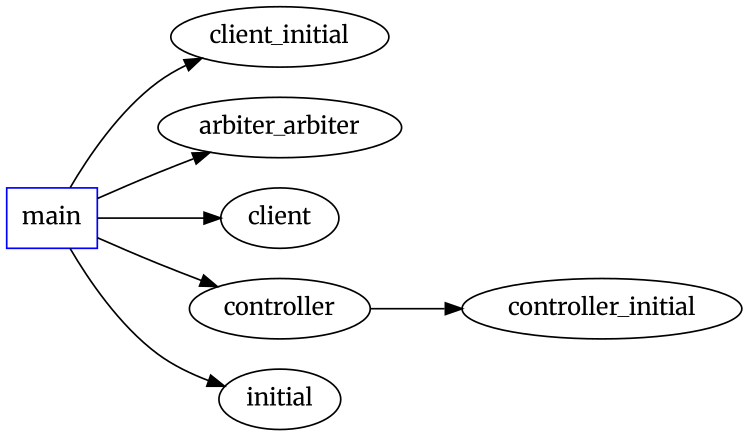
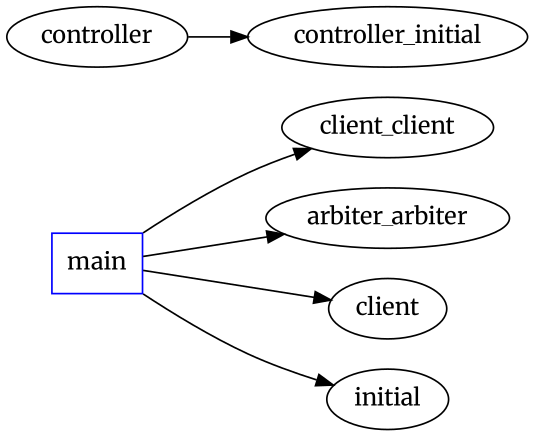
(280, 37) -> (388, 128)
(149, 260) -> none
